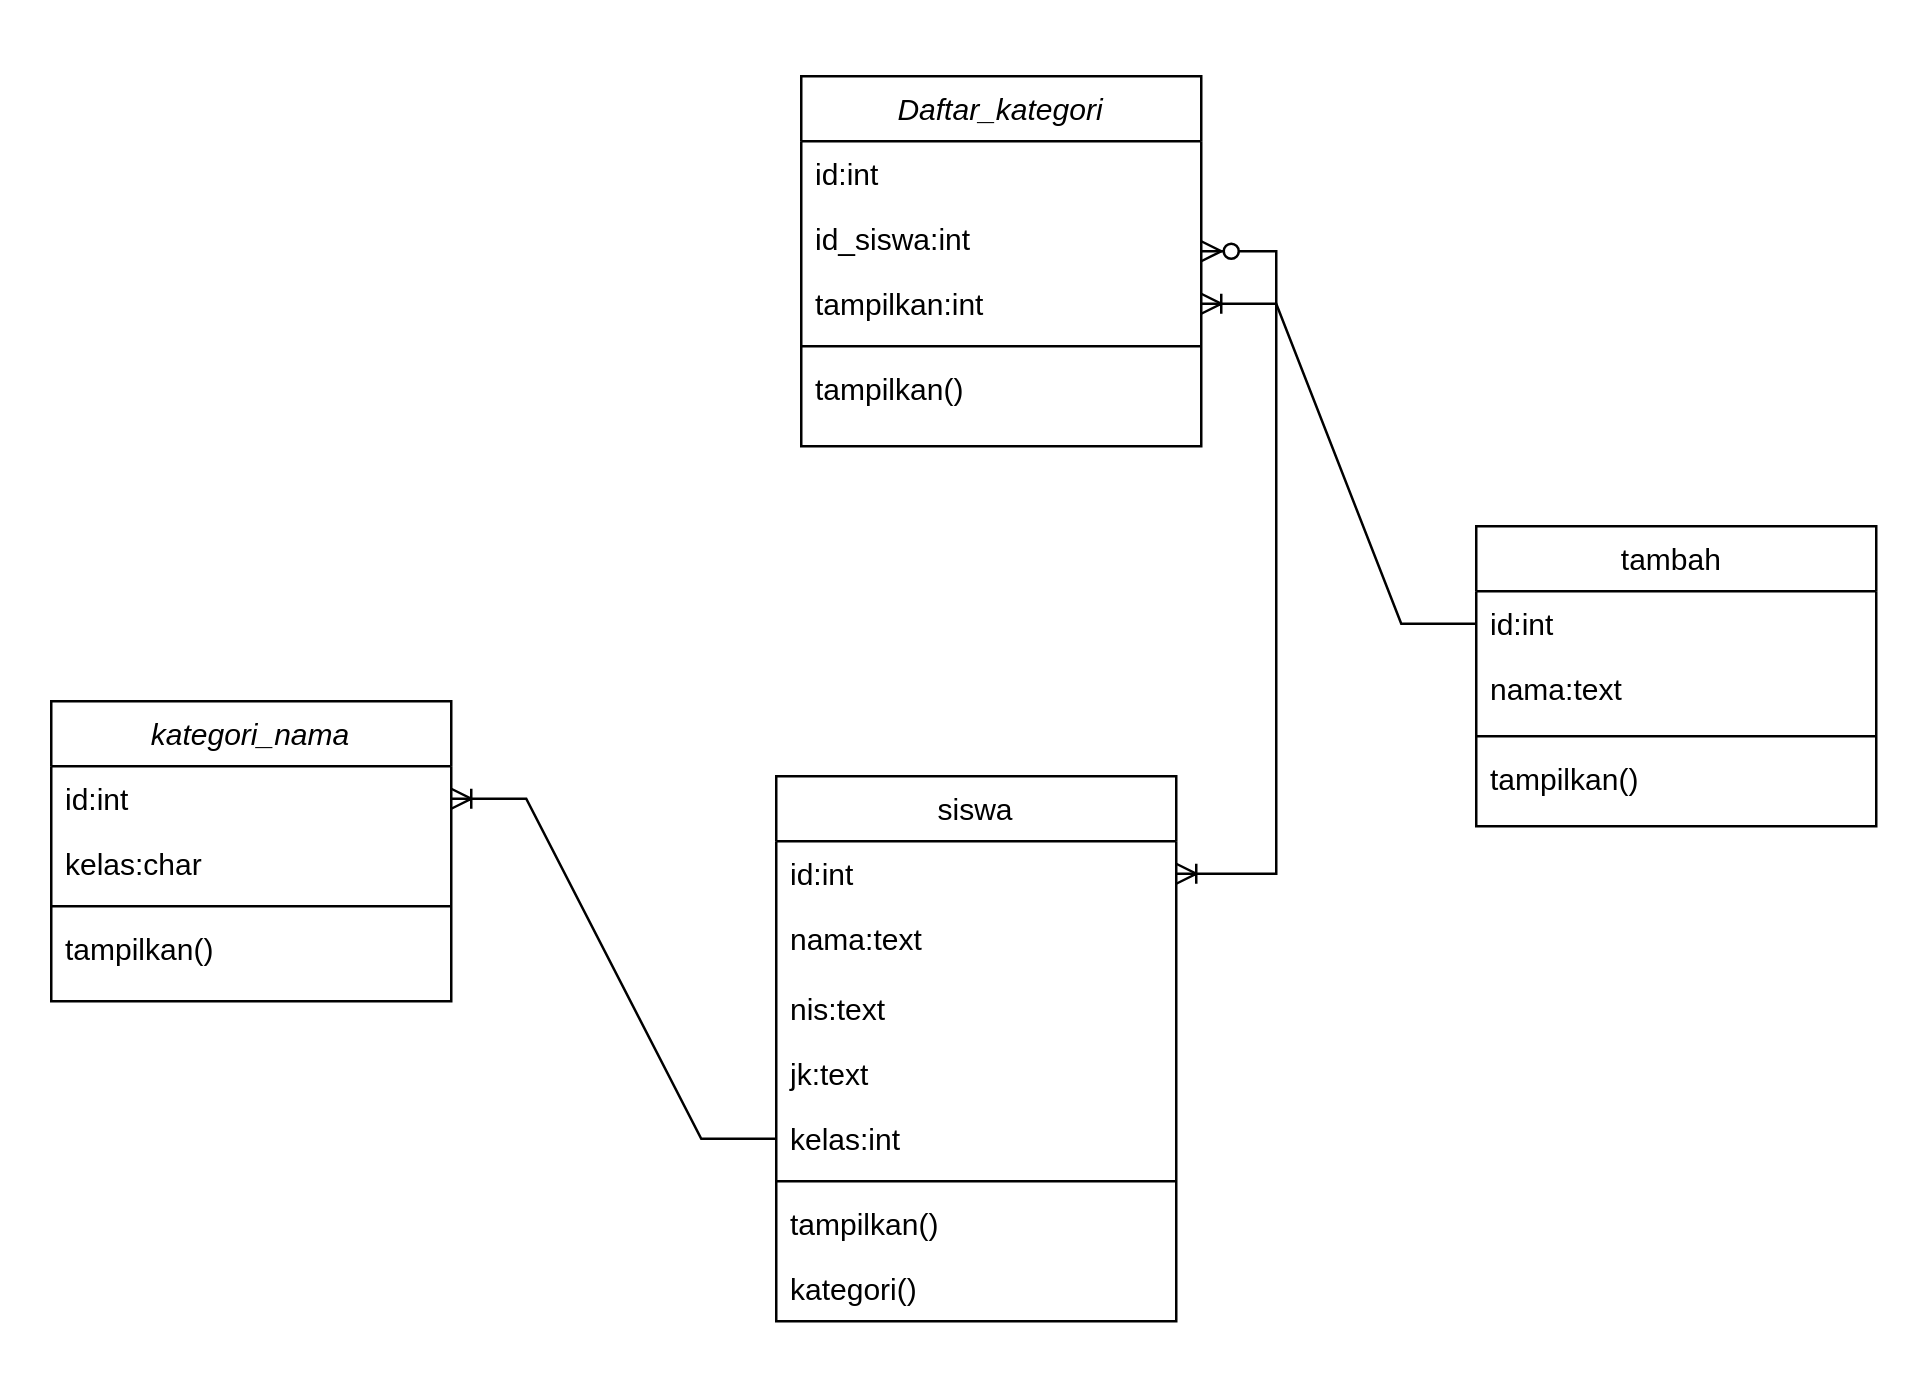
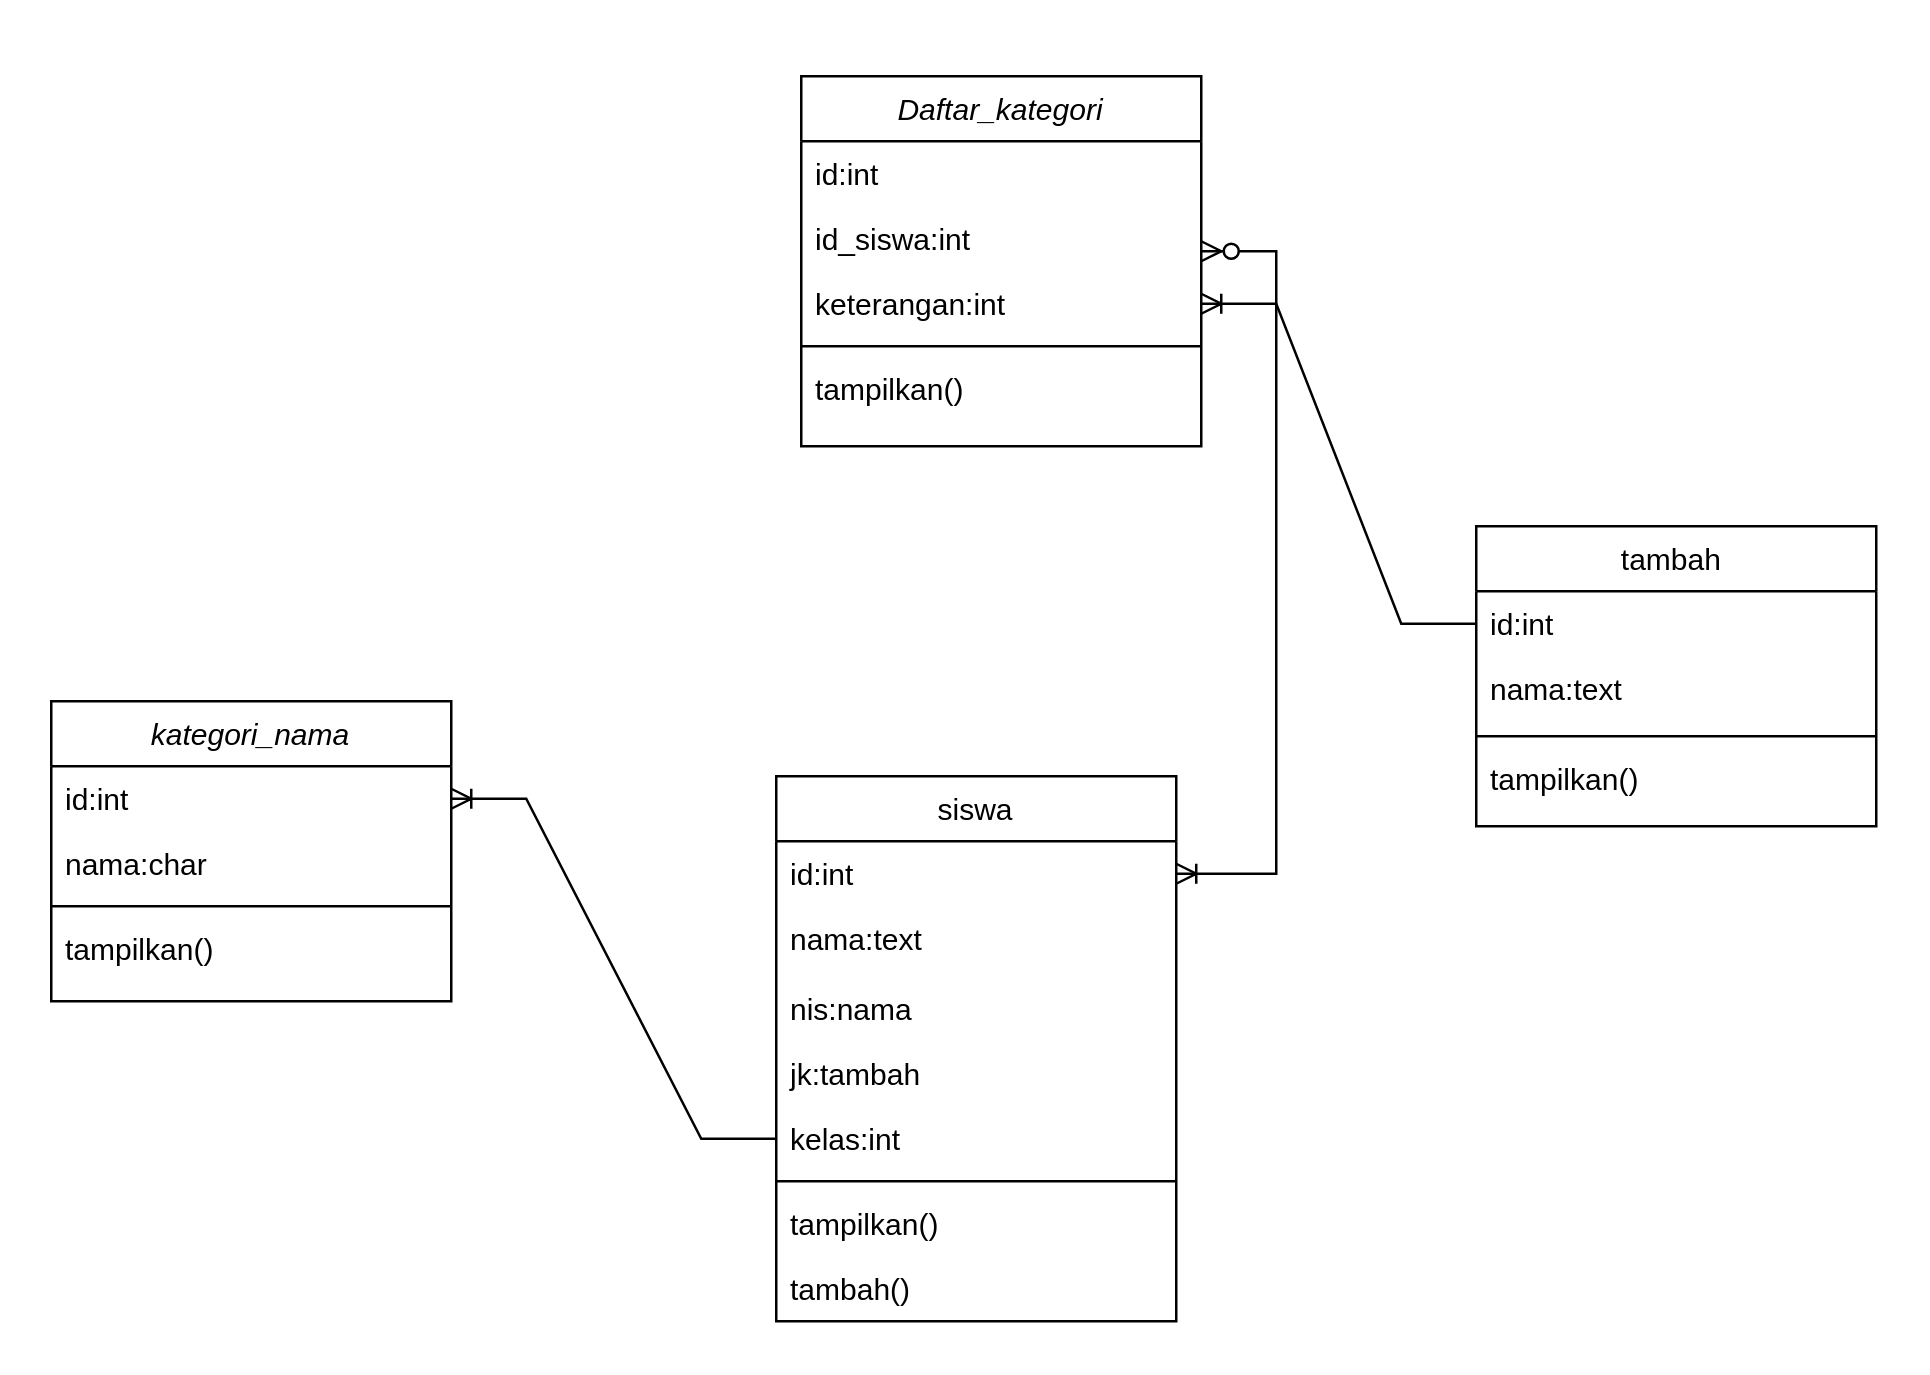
(909, 305) -> (925, 305)
(141, 865) -> (137, 865)
(849, 1010) -> (849, 1010)
(845, 1075) -> (862, 1075)
(870, 1290) -> (857, 1290)
